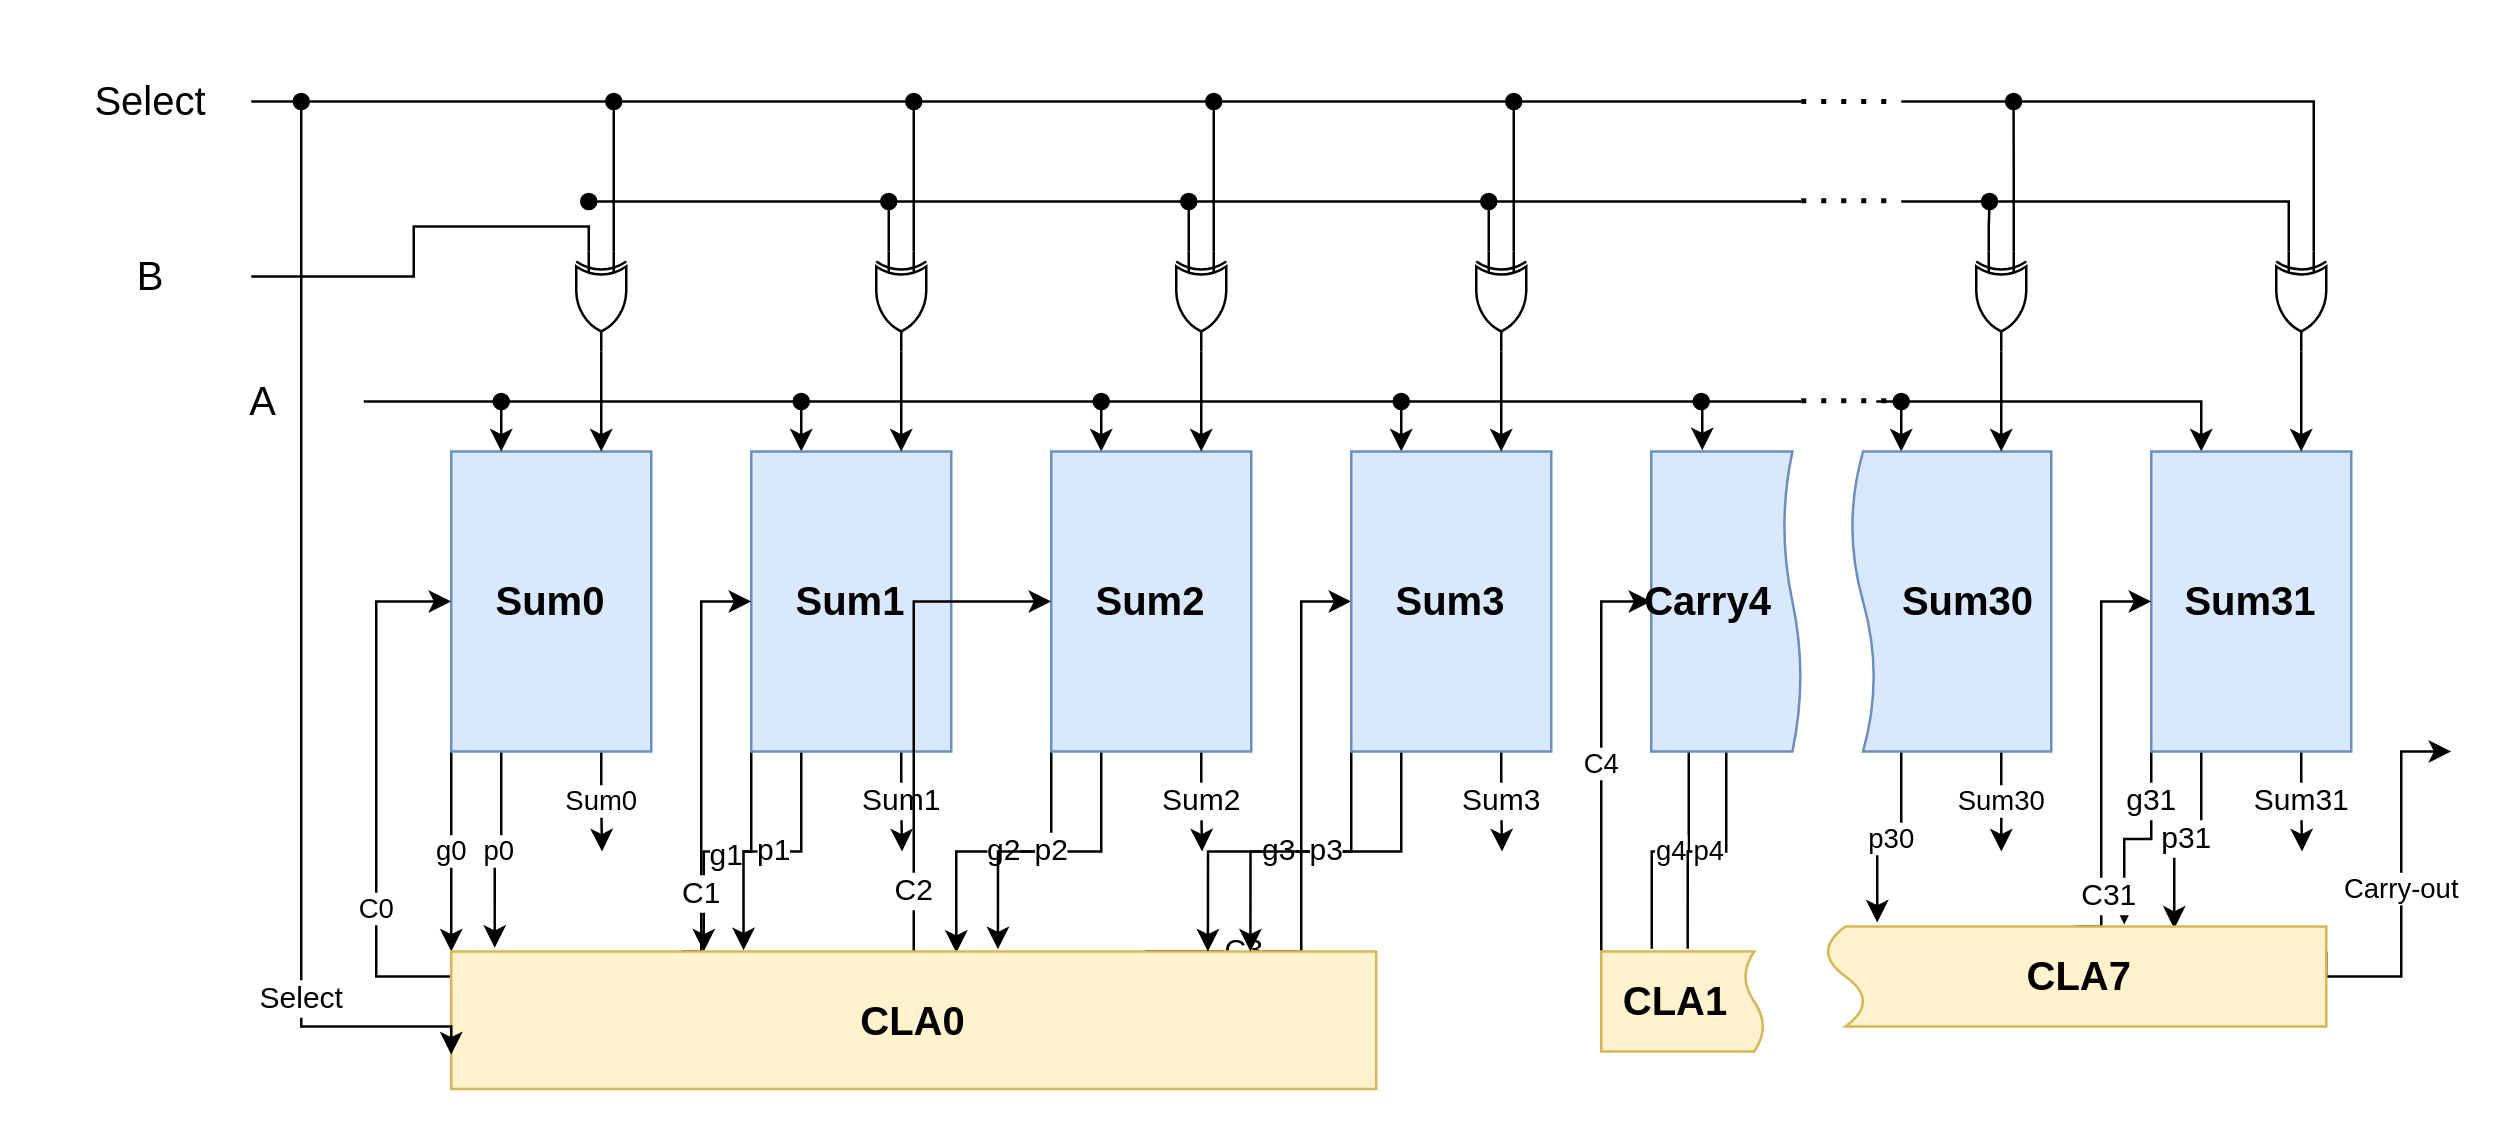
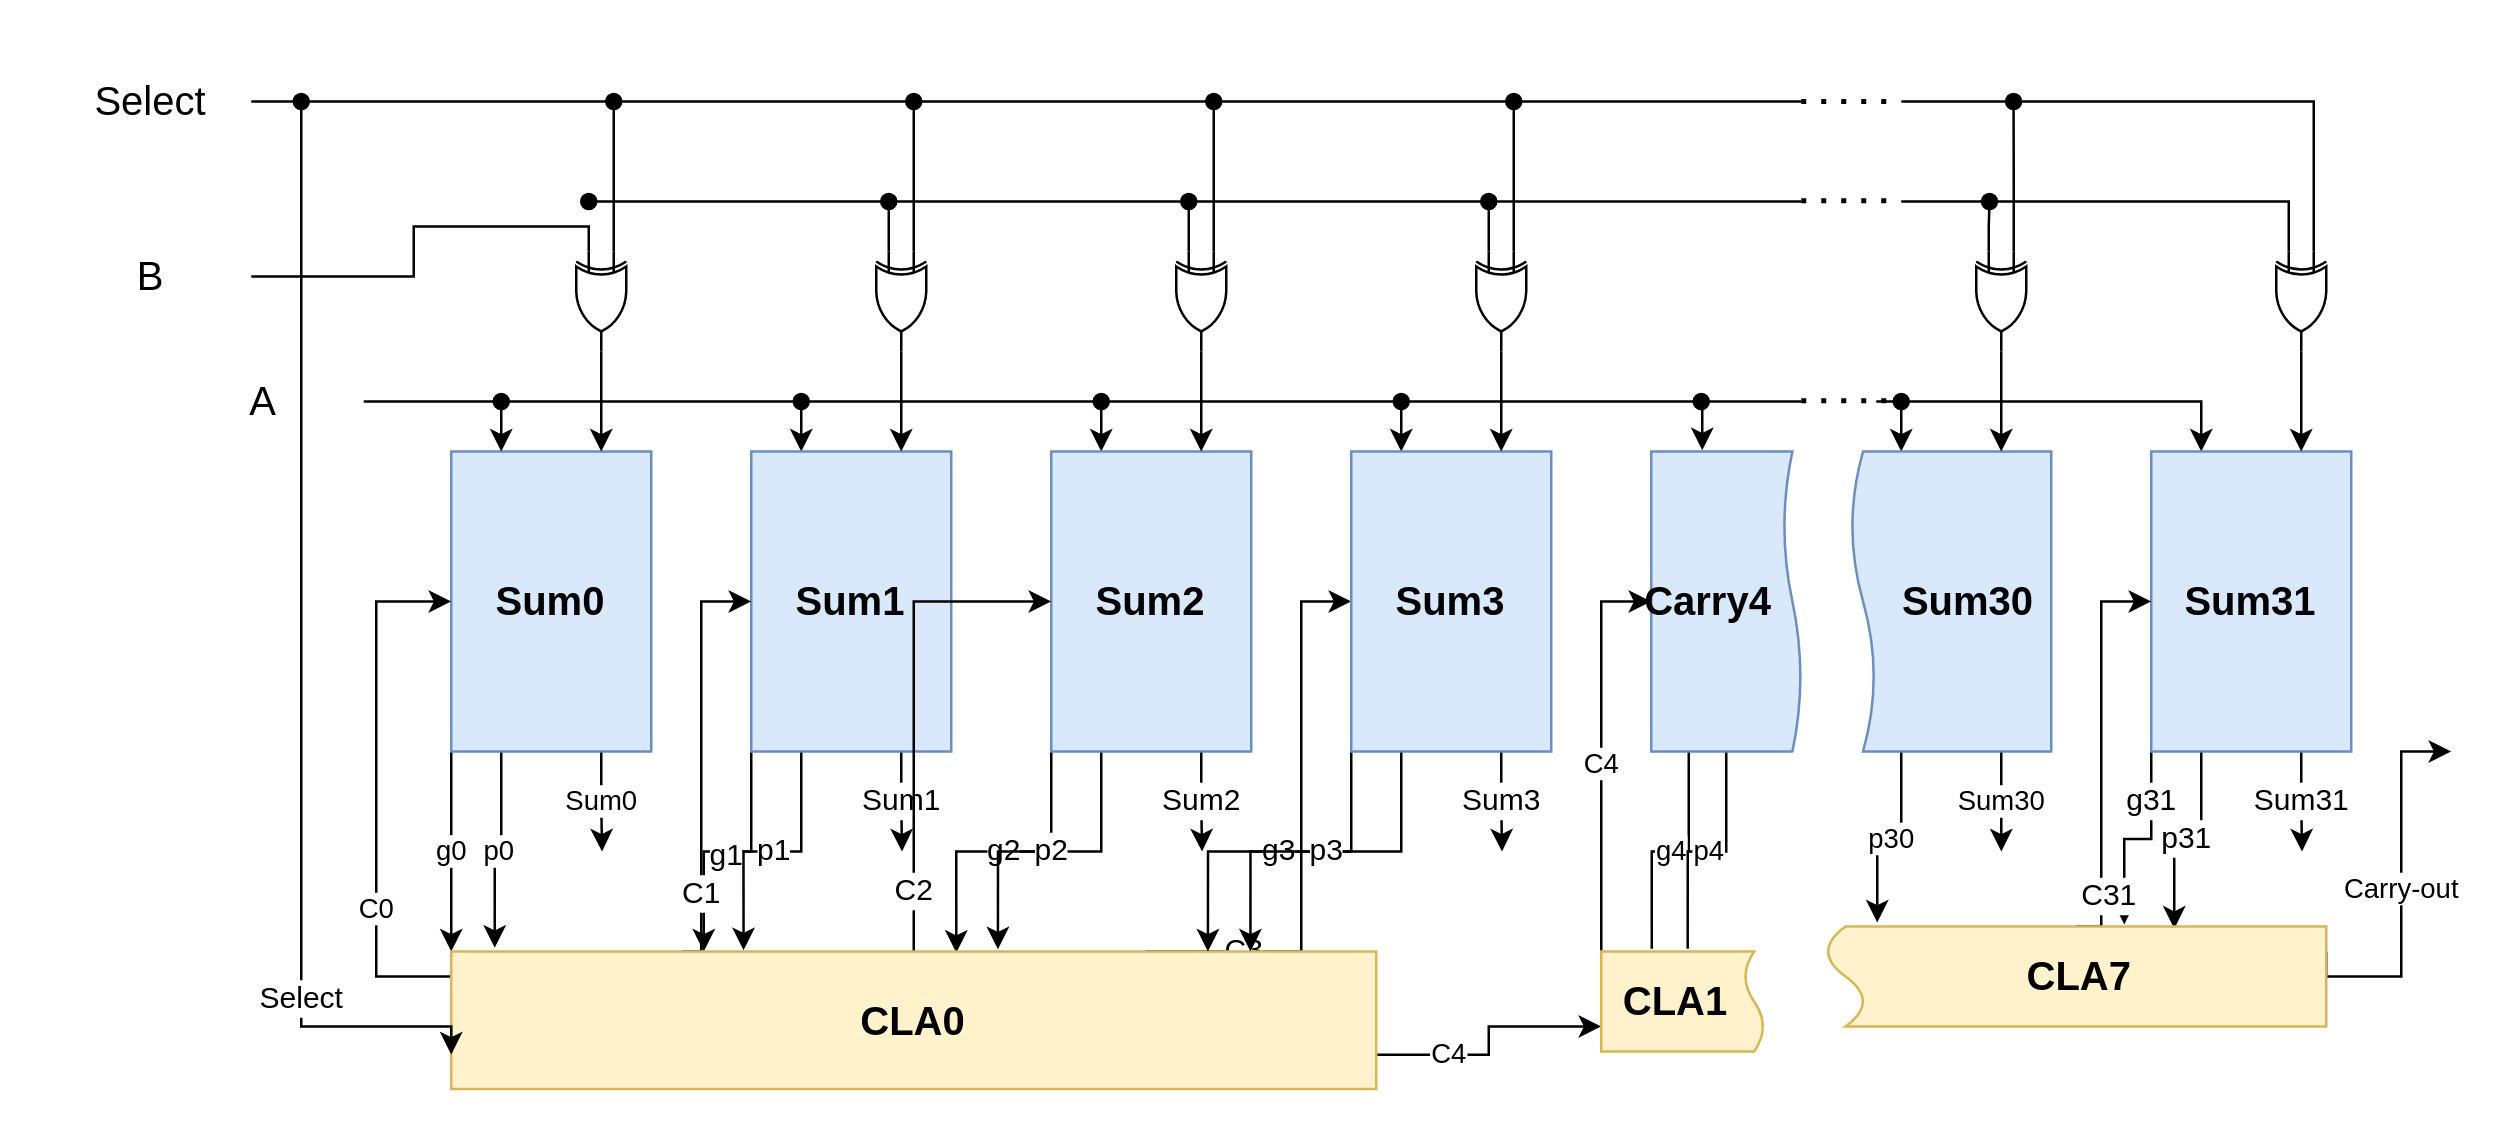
none -> (1503, 1026)
